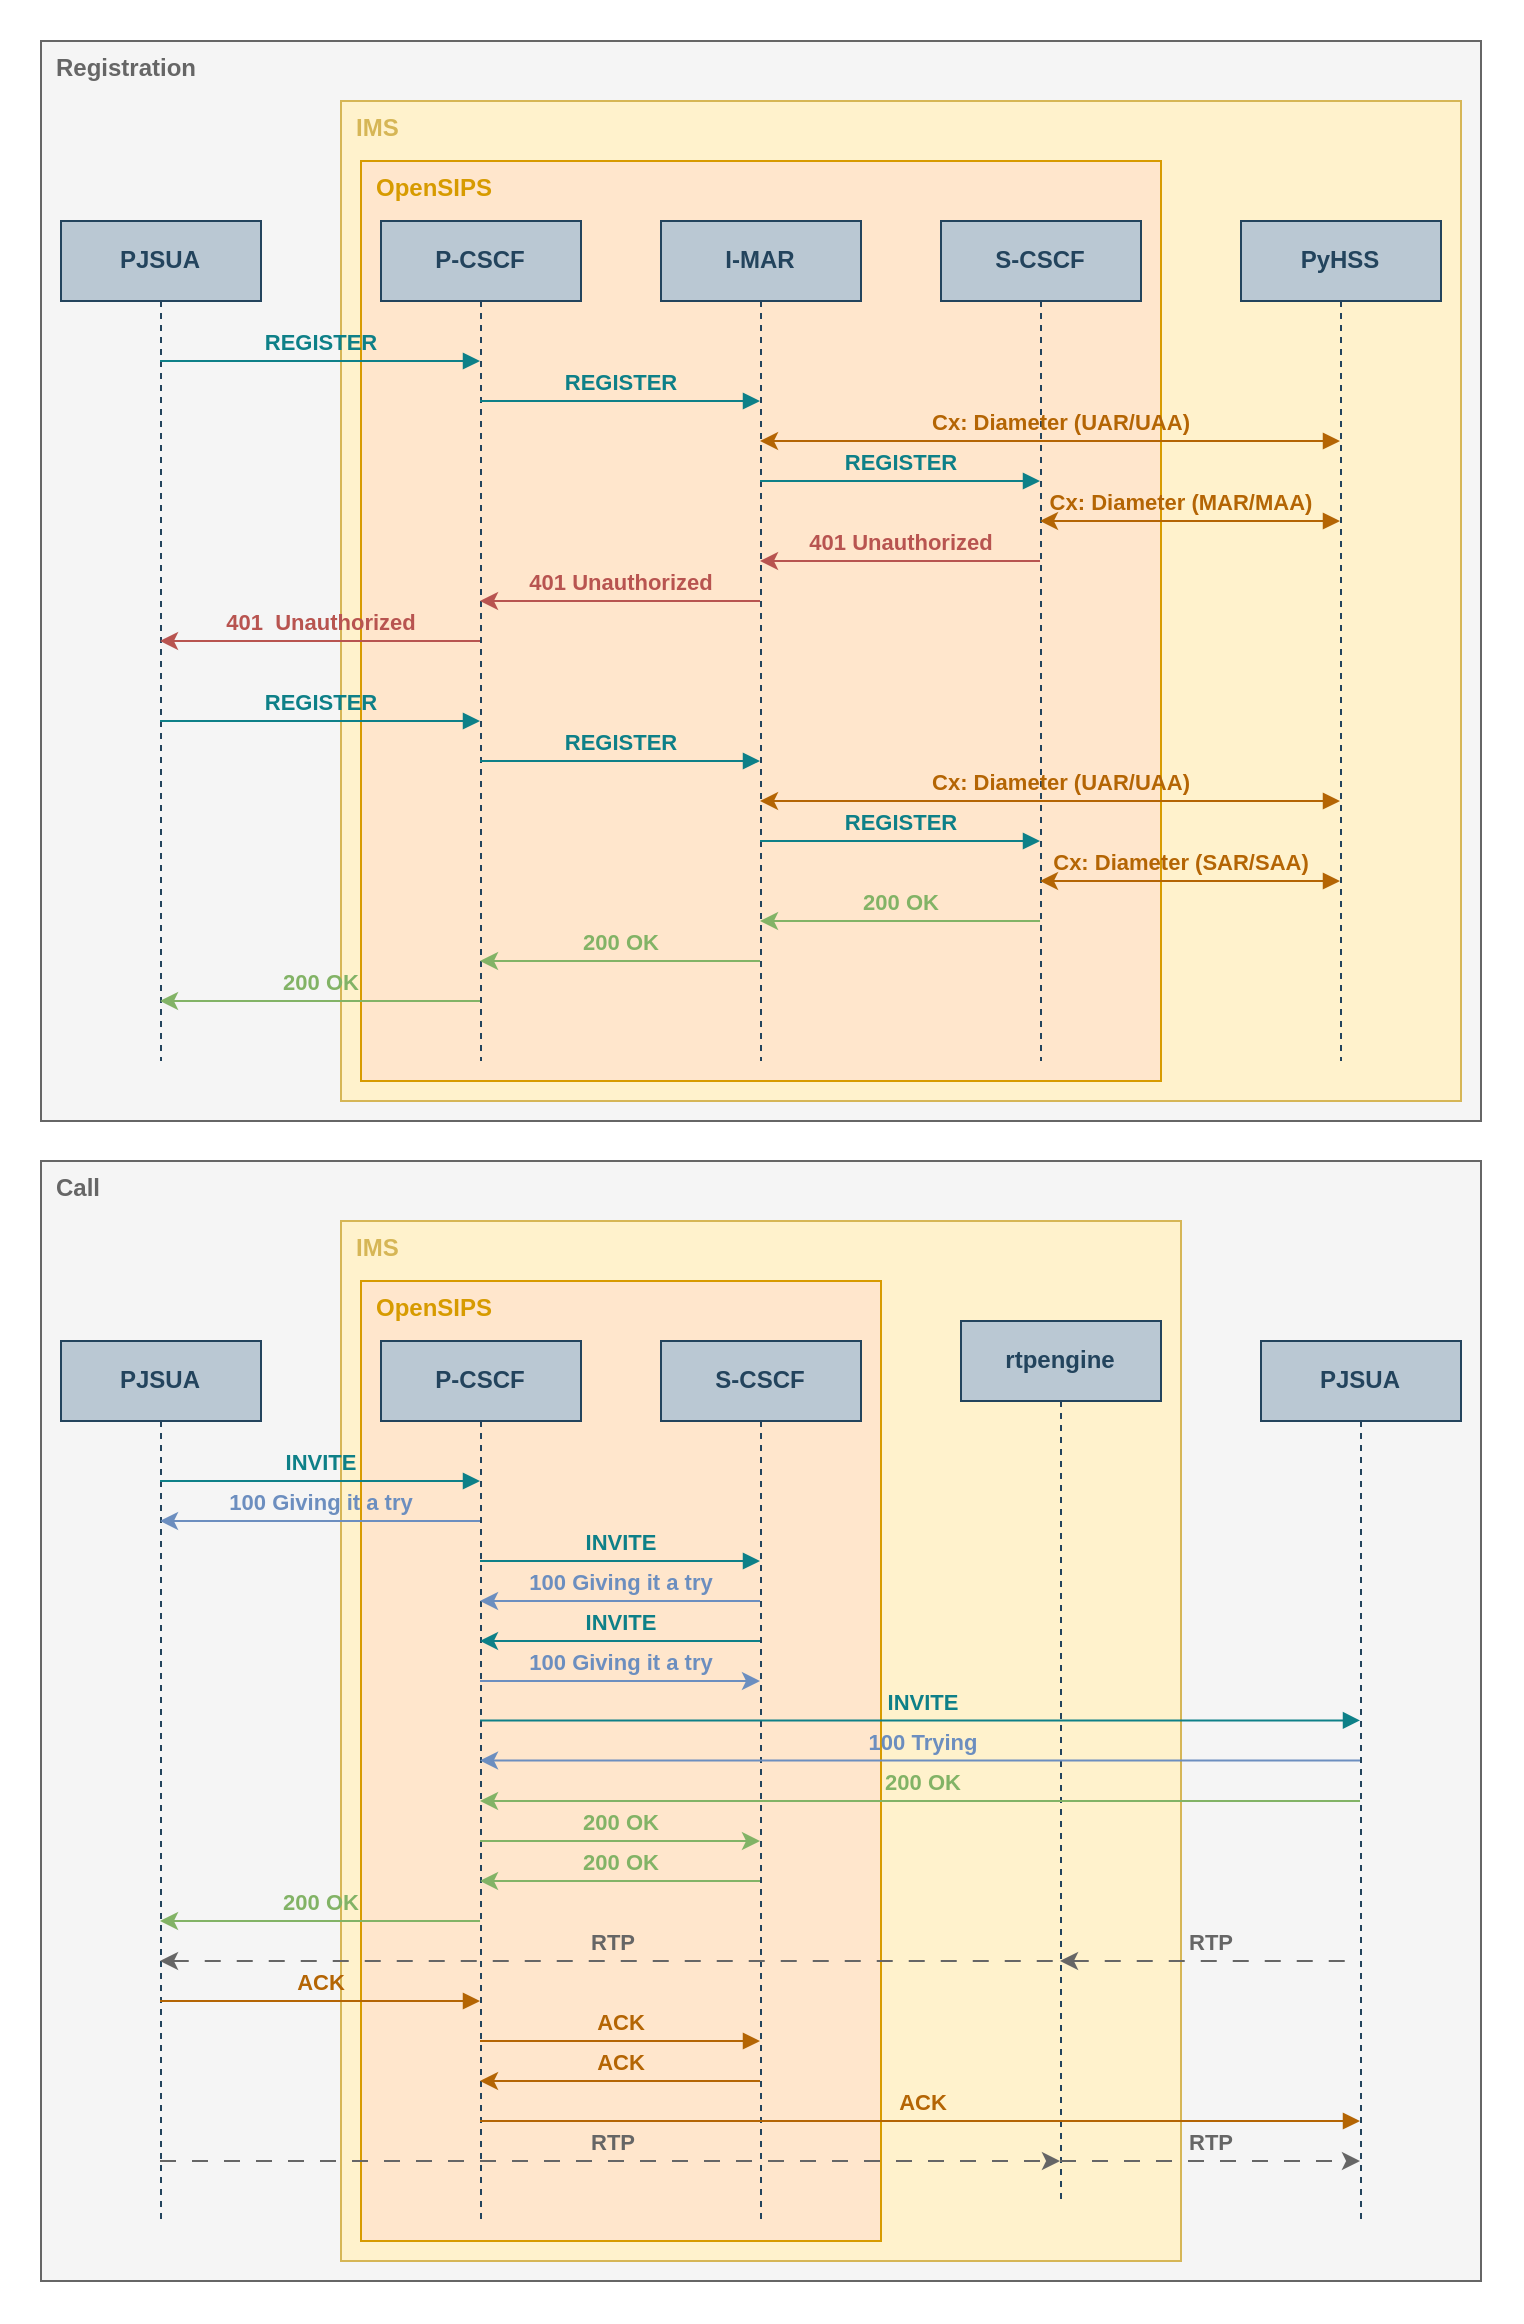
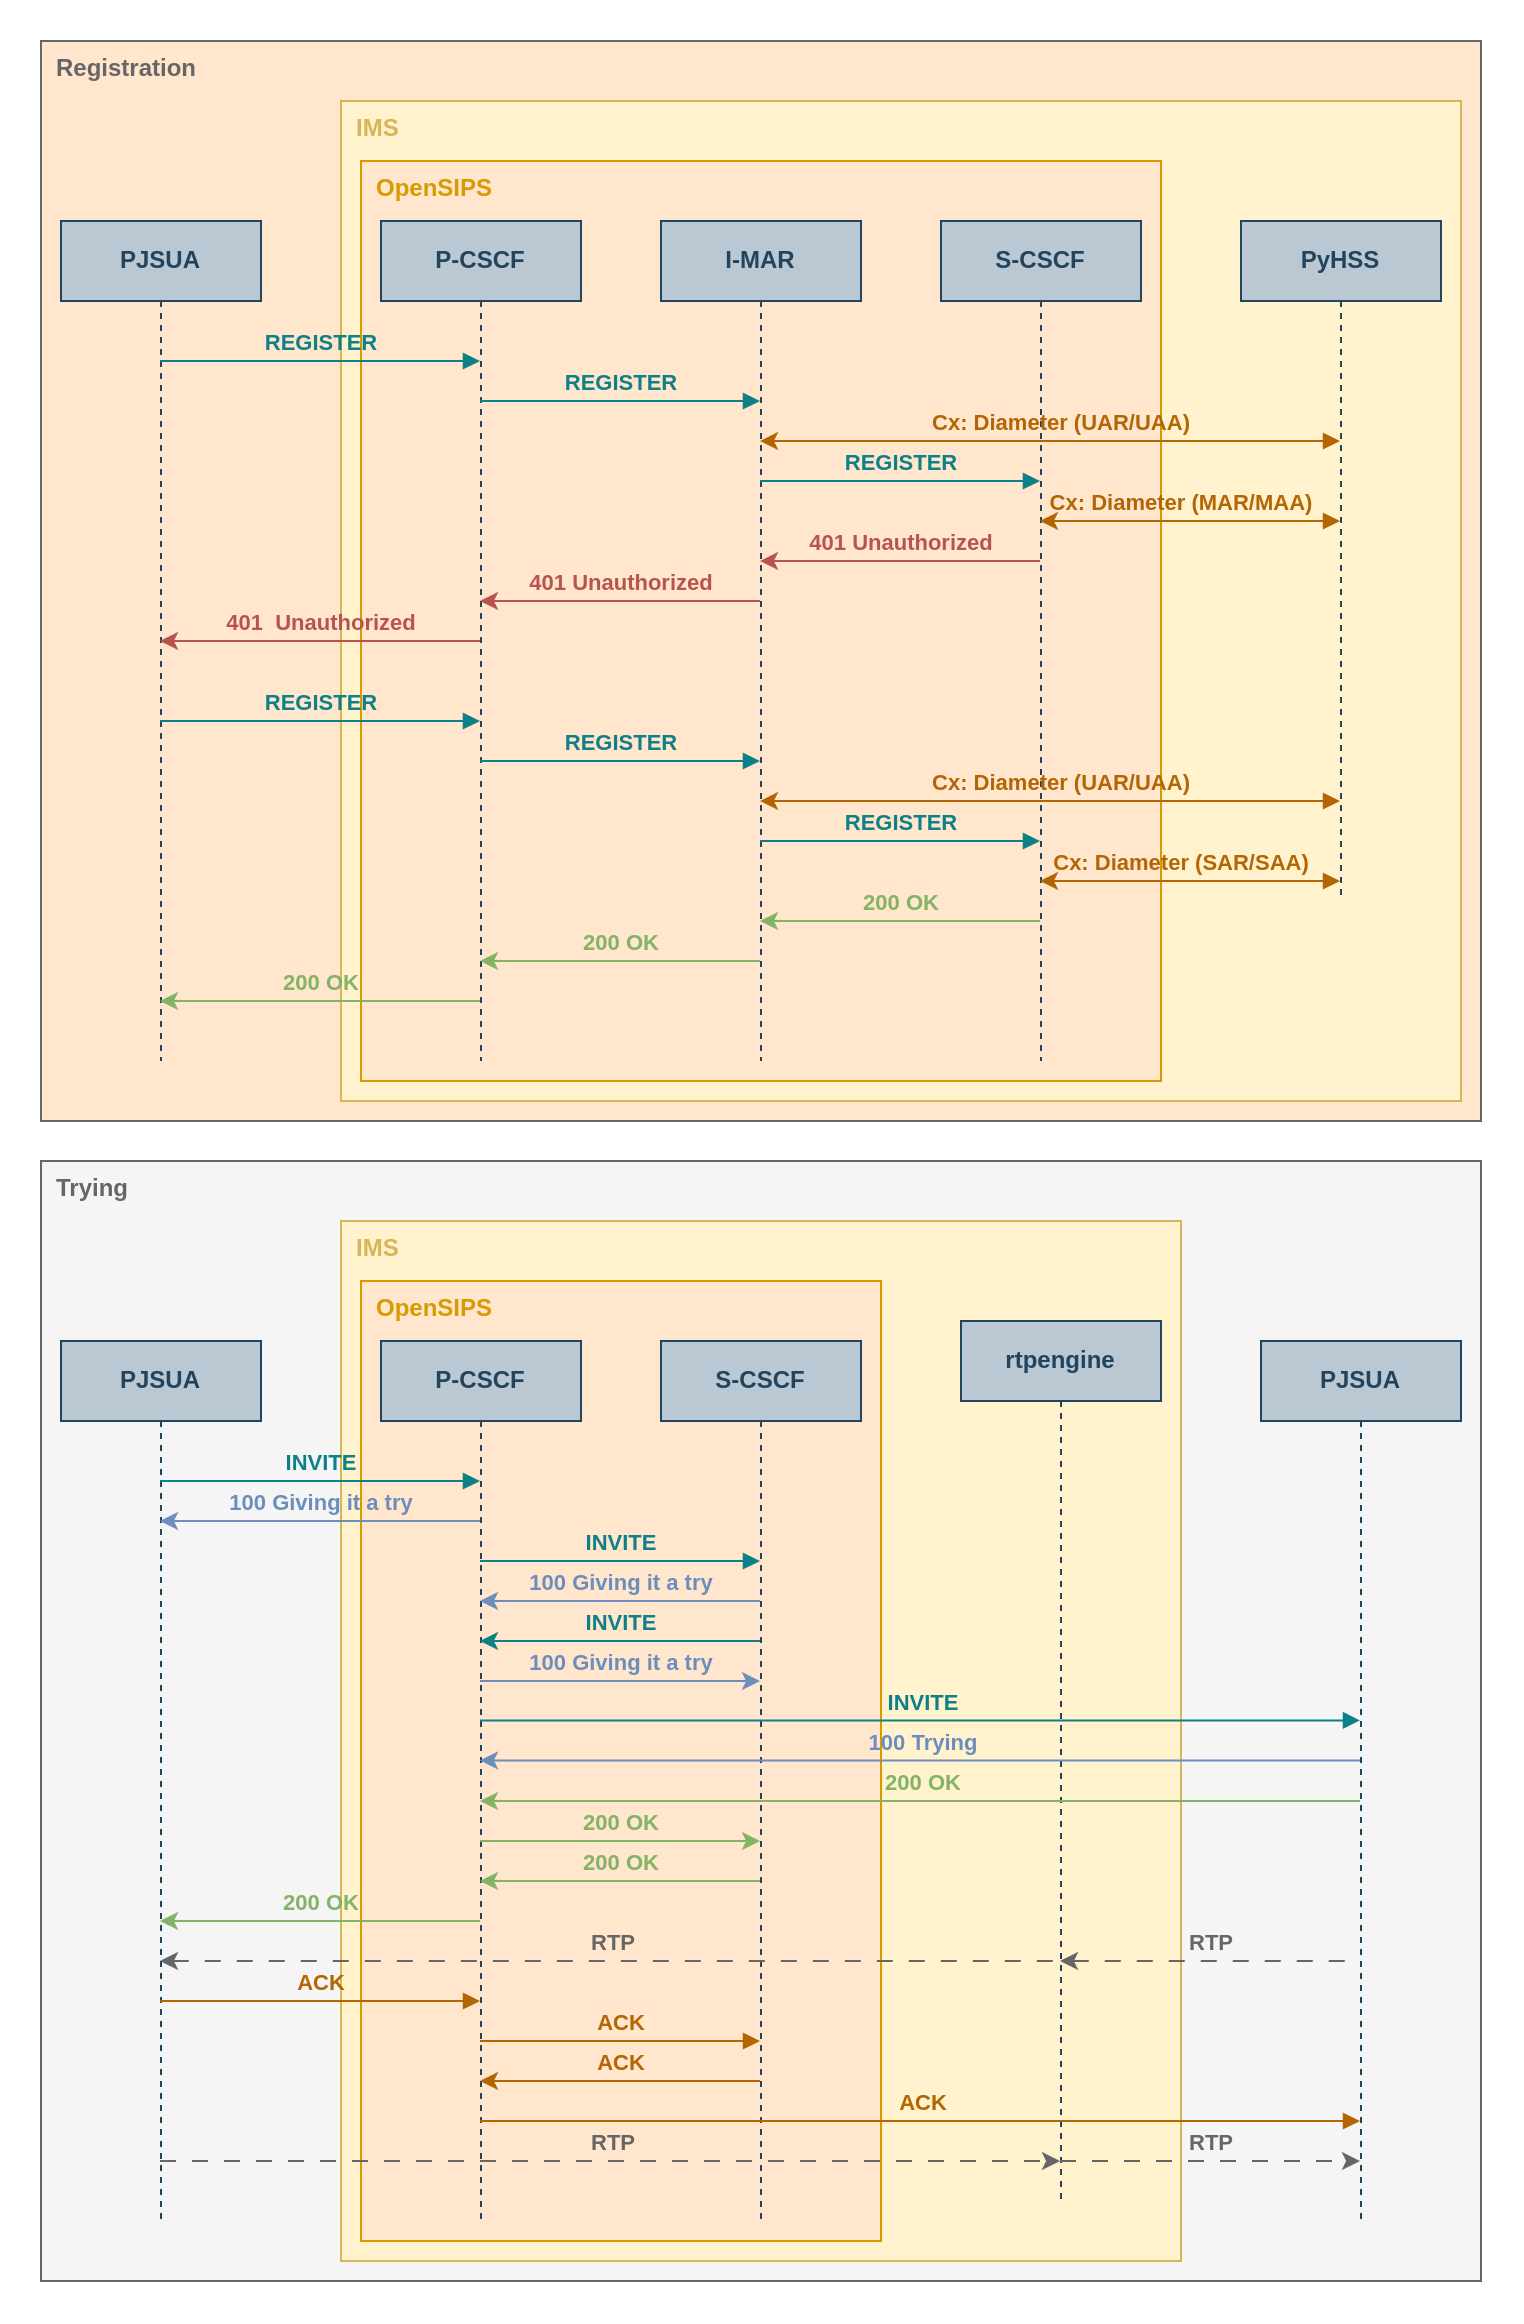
(131, 69) -> (131, 69)
(1341, 641) -> (1341, 561)
(78, 1189) -> (94, 1189)
